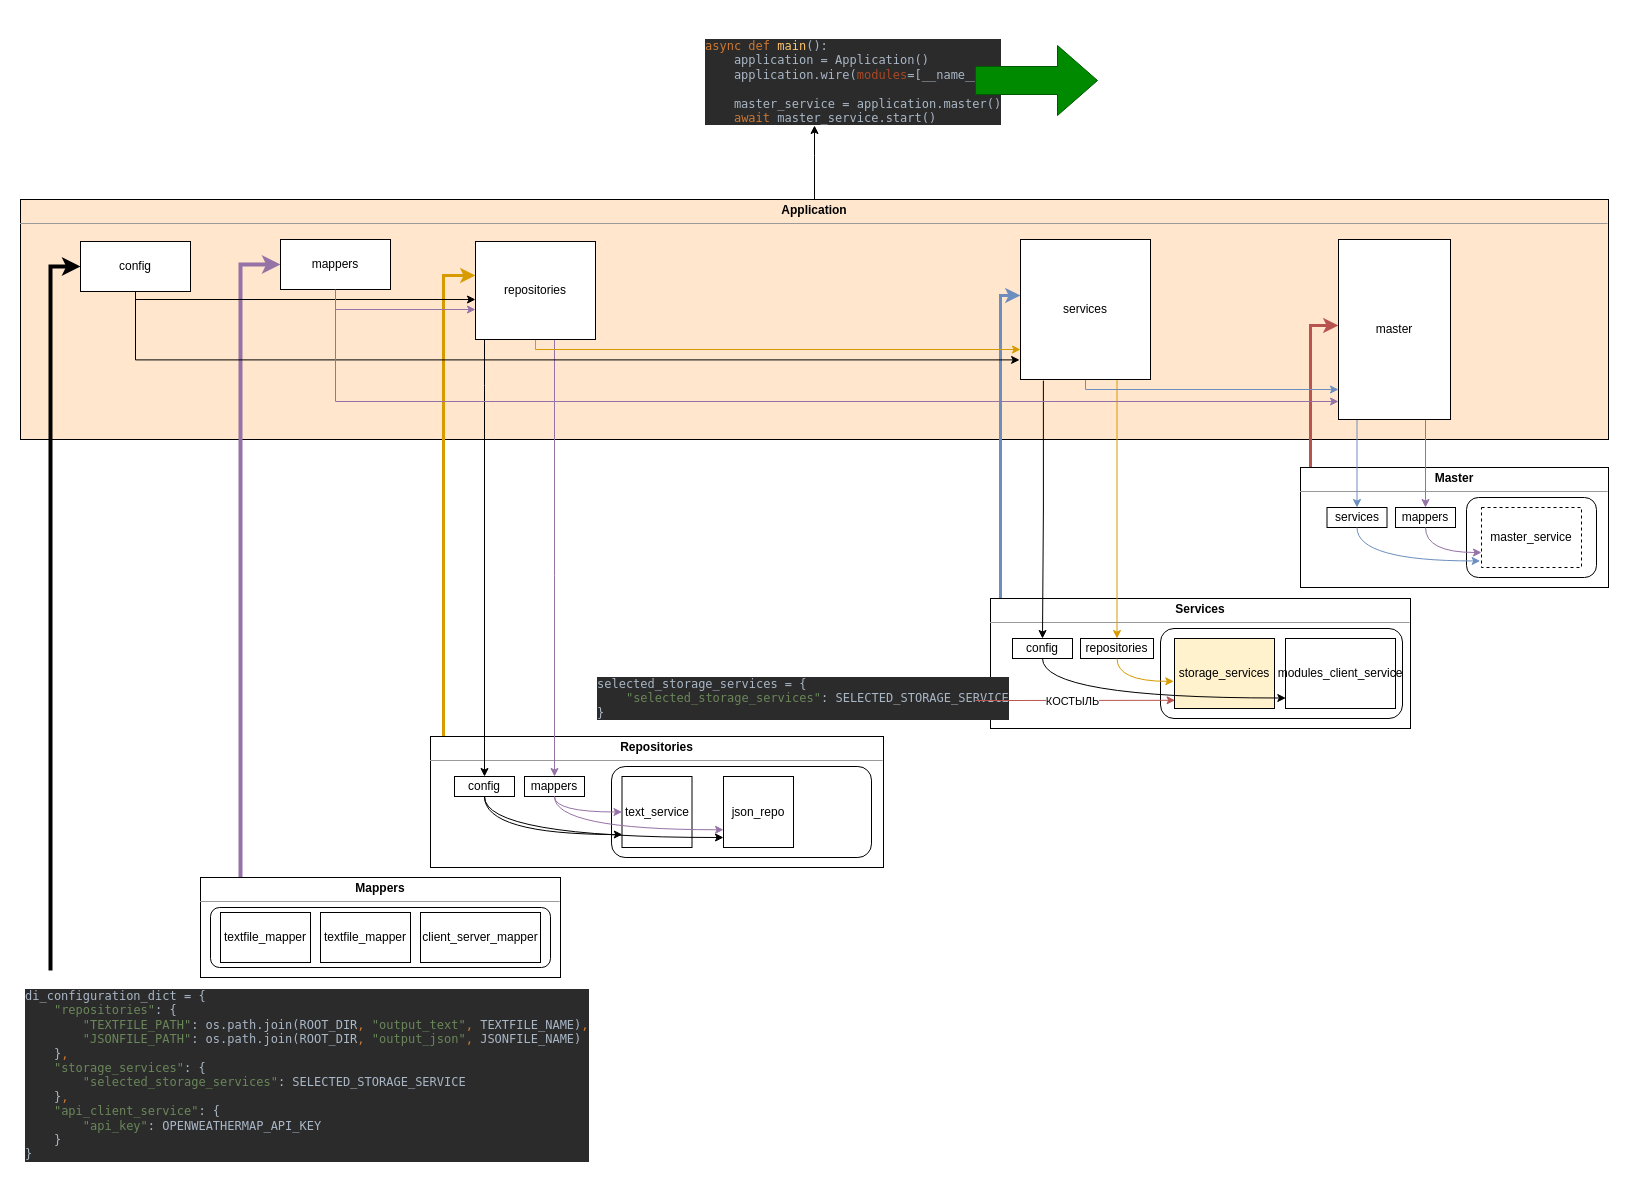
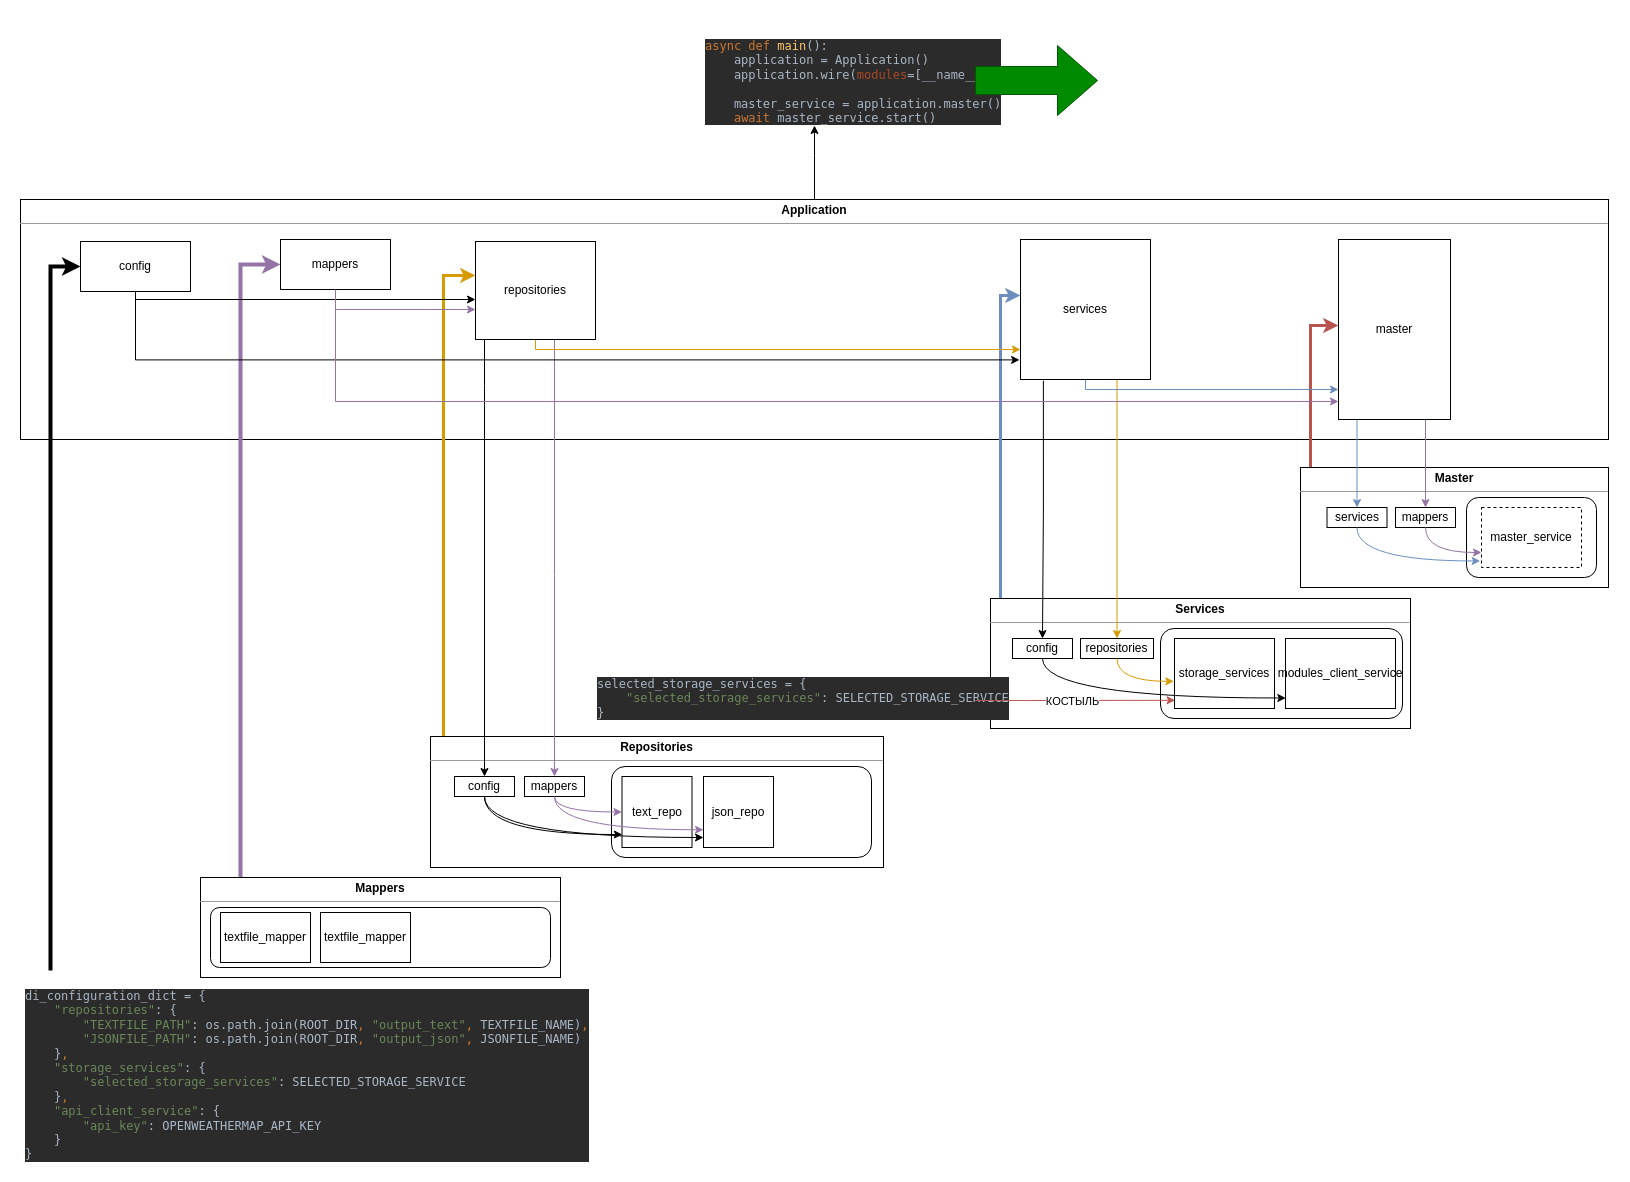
(815, 320) -> (815, 320)
(1225, 674) -> (1225, 674)
(759, 812) -> (739, 812)
(658, 813) -> (658, 813)
(481, 938) -> none
